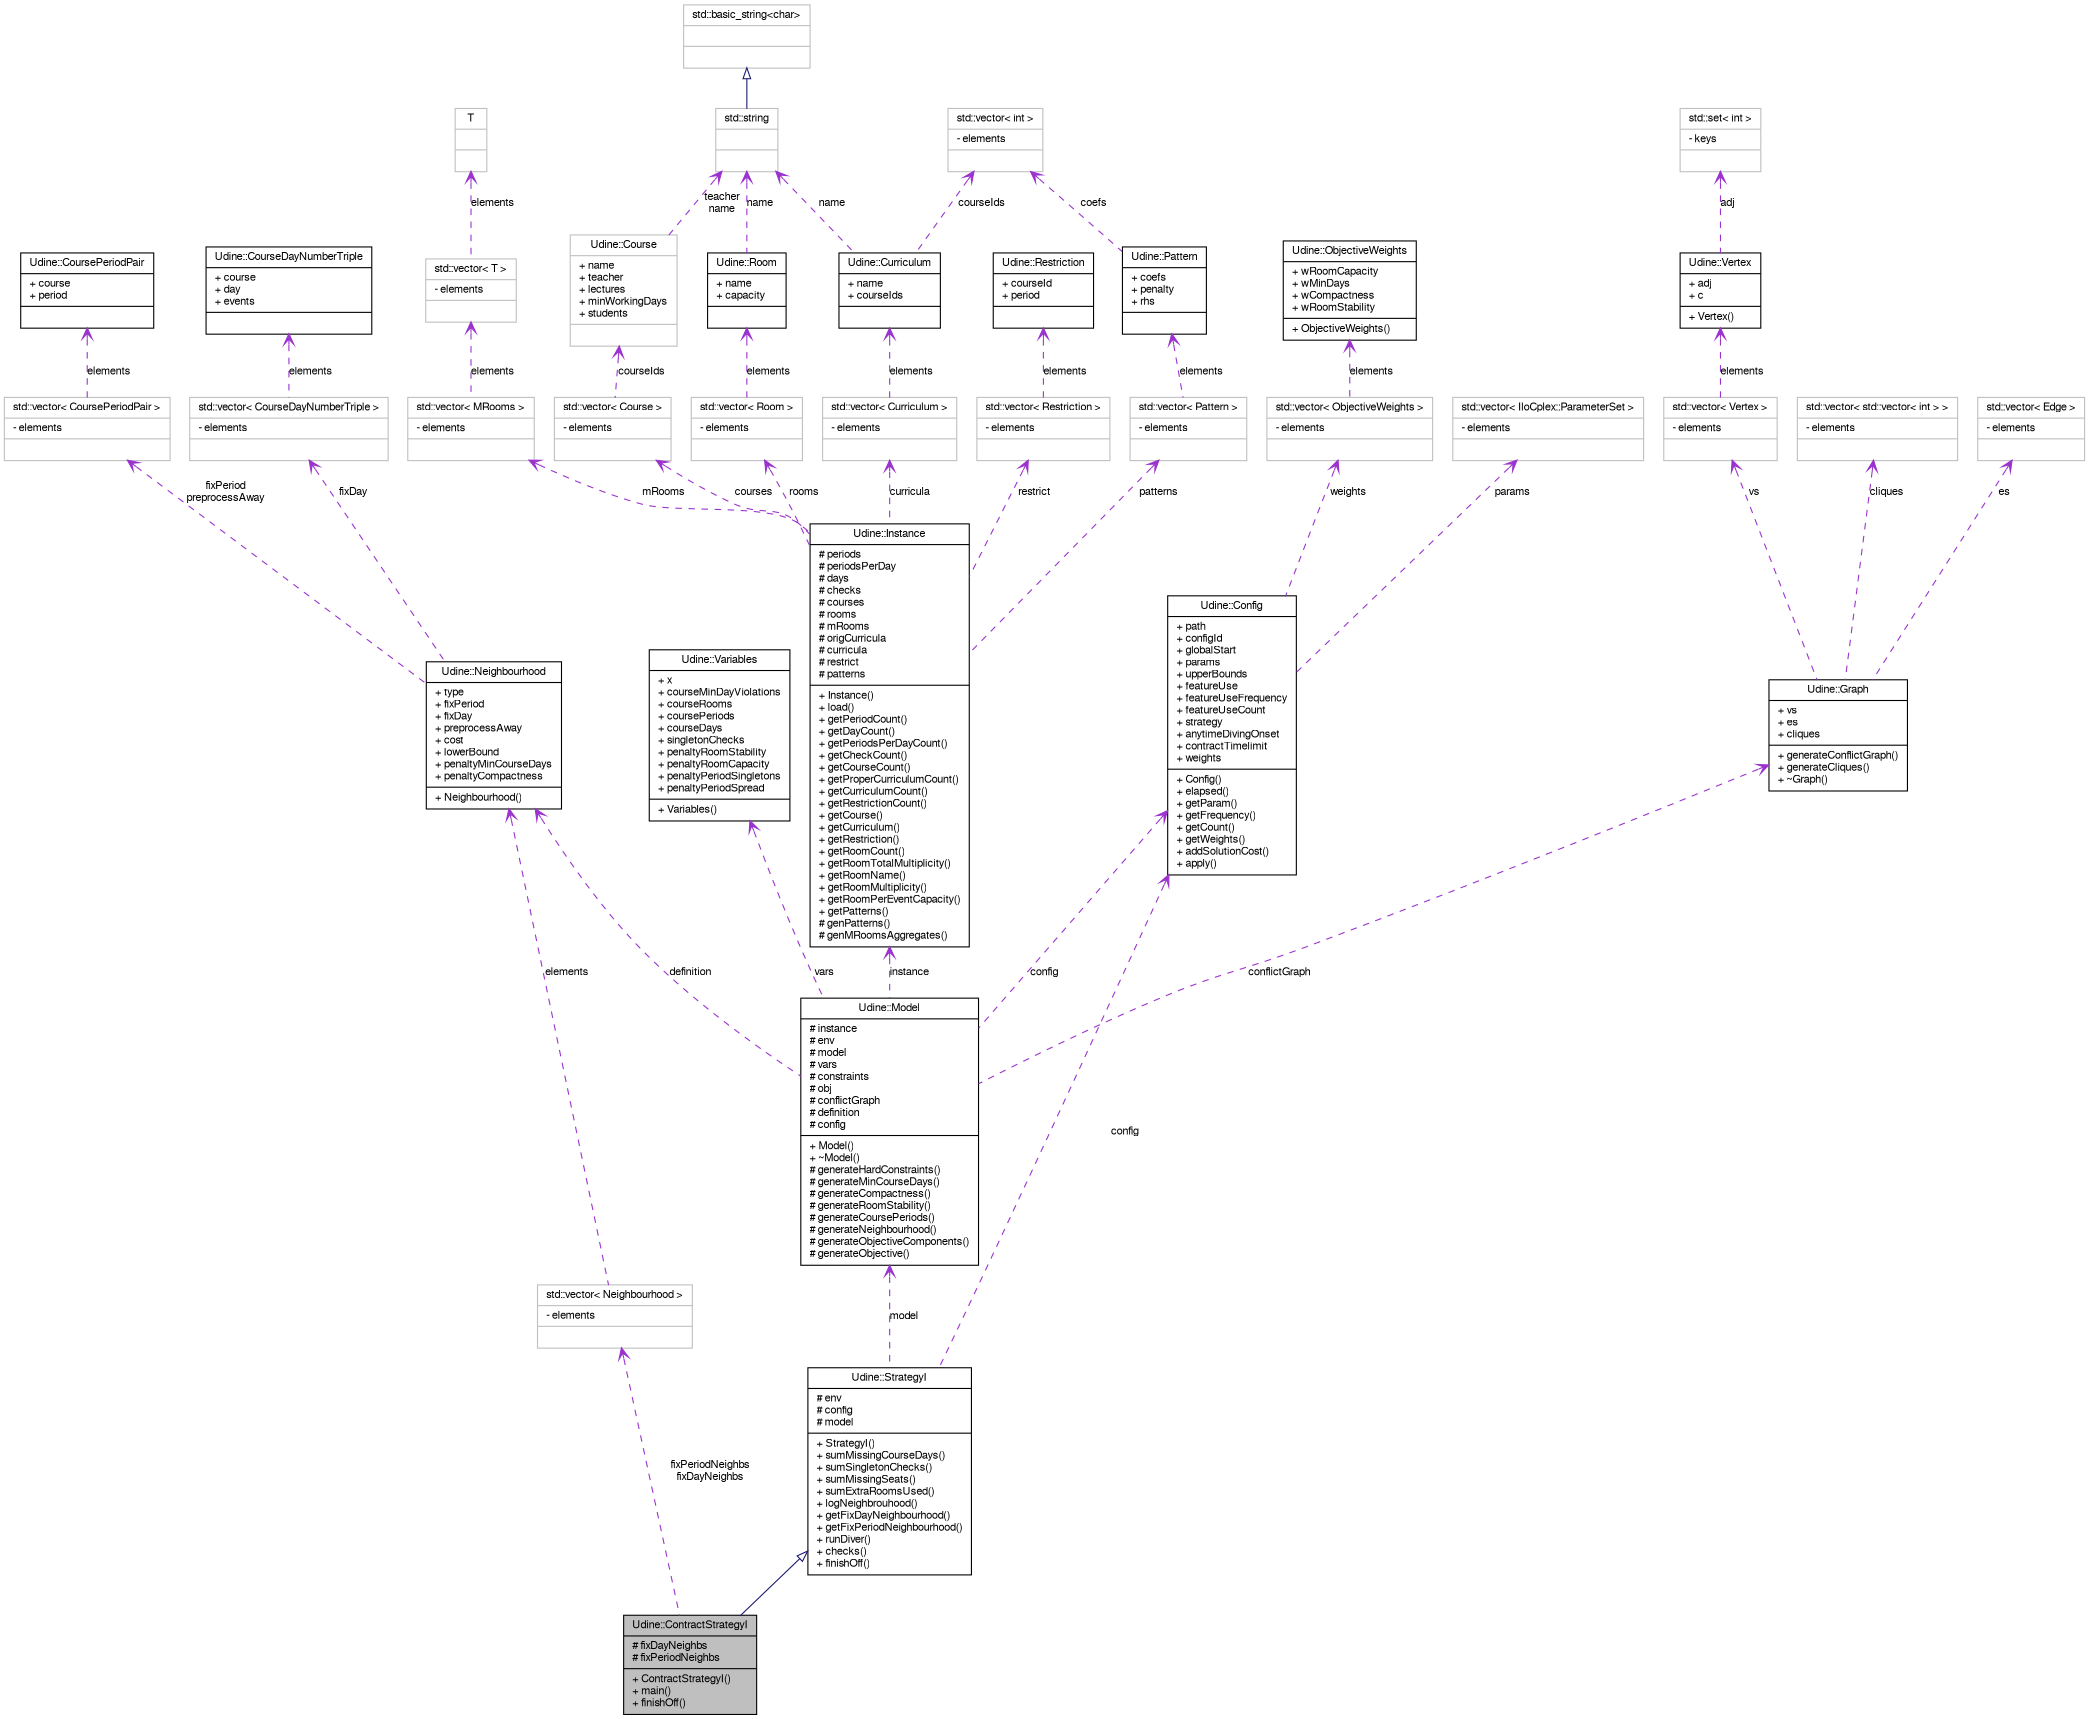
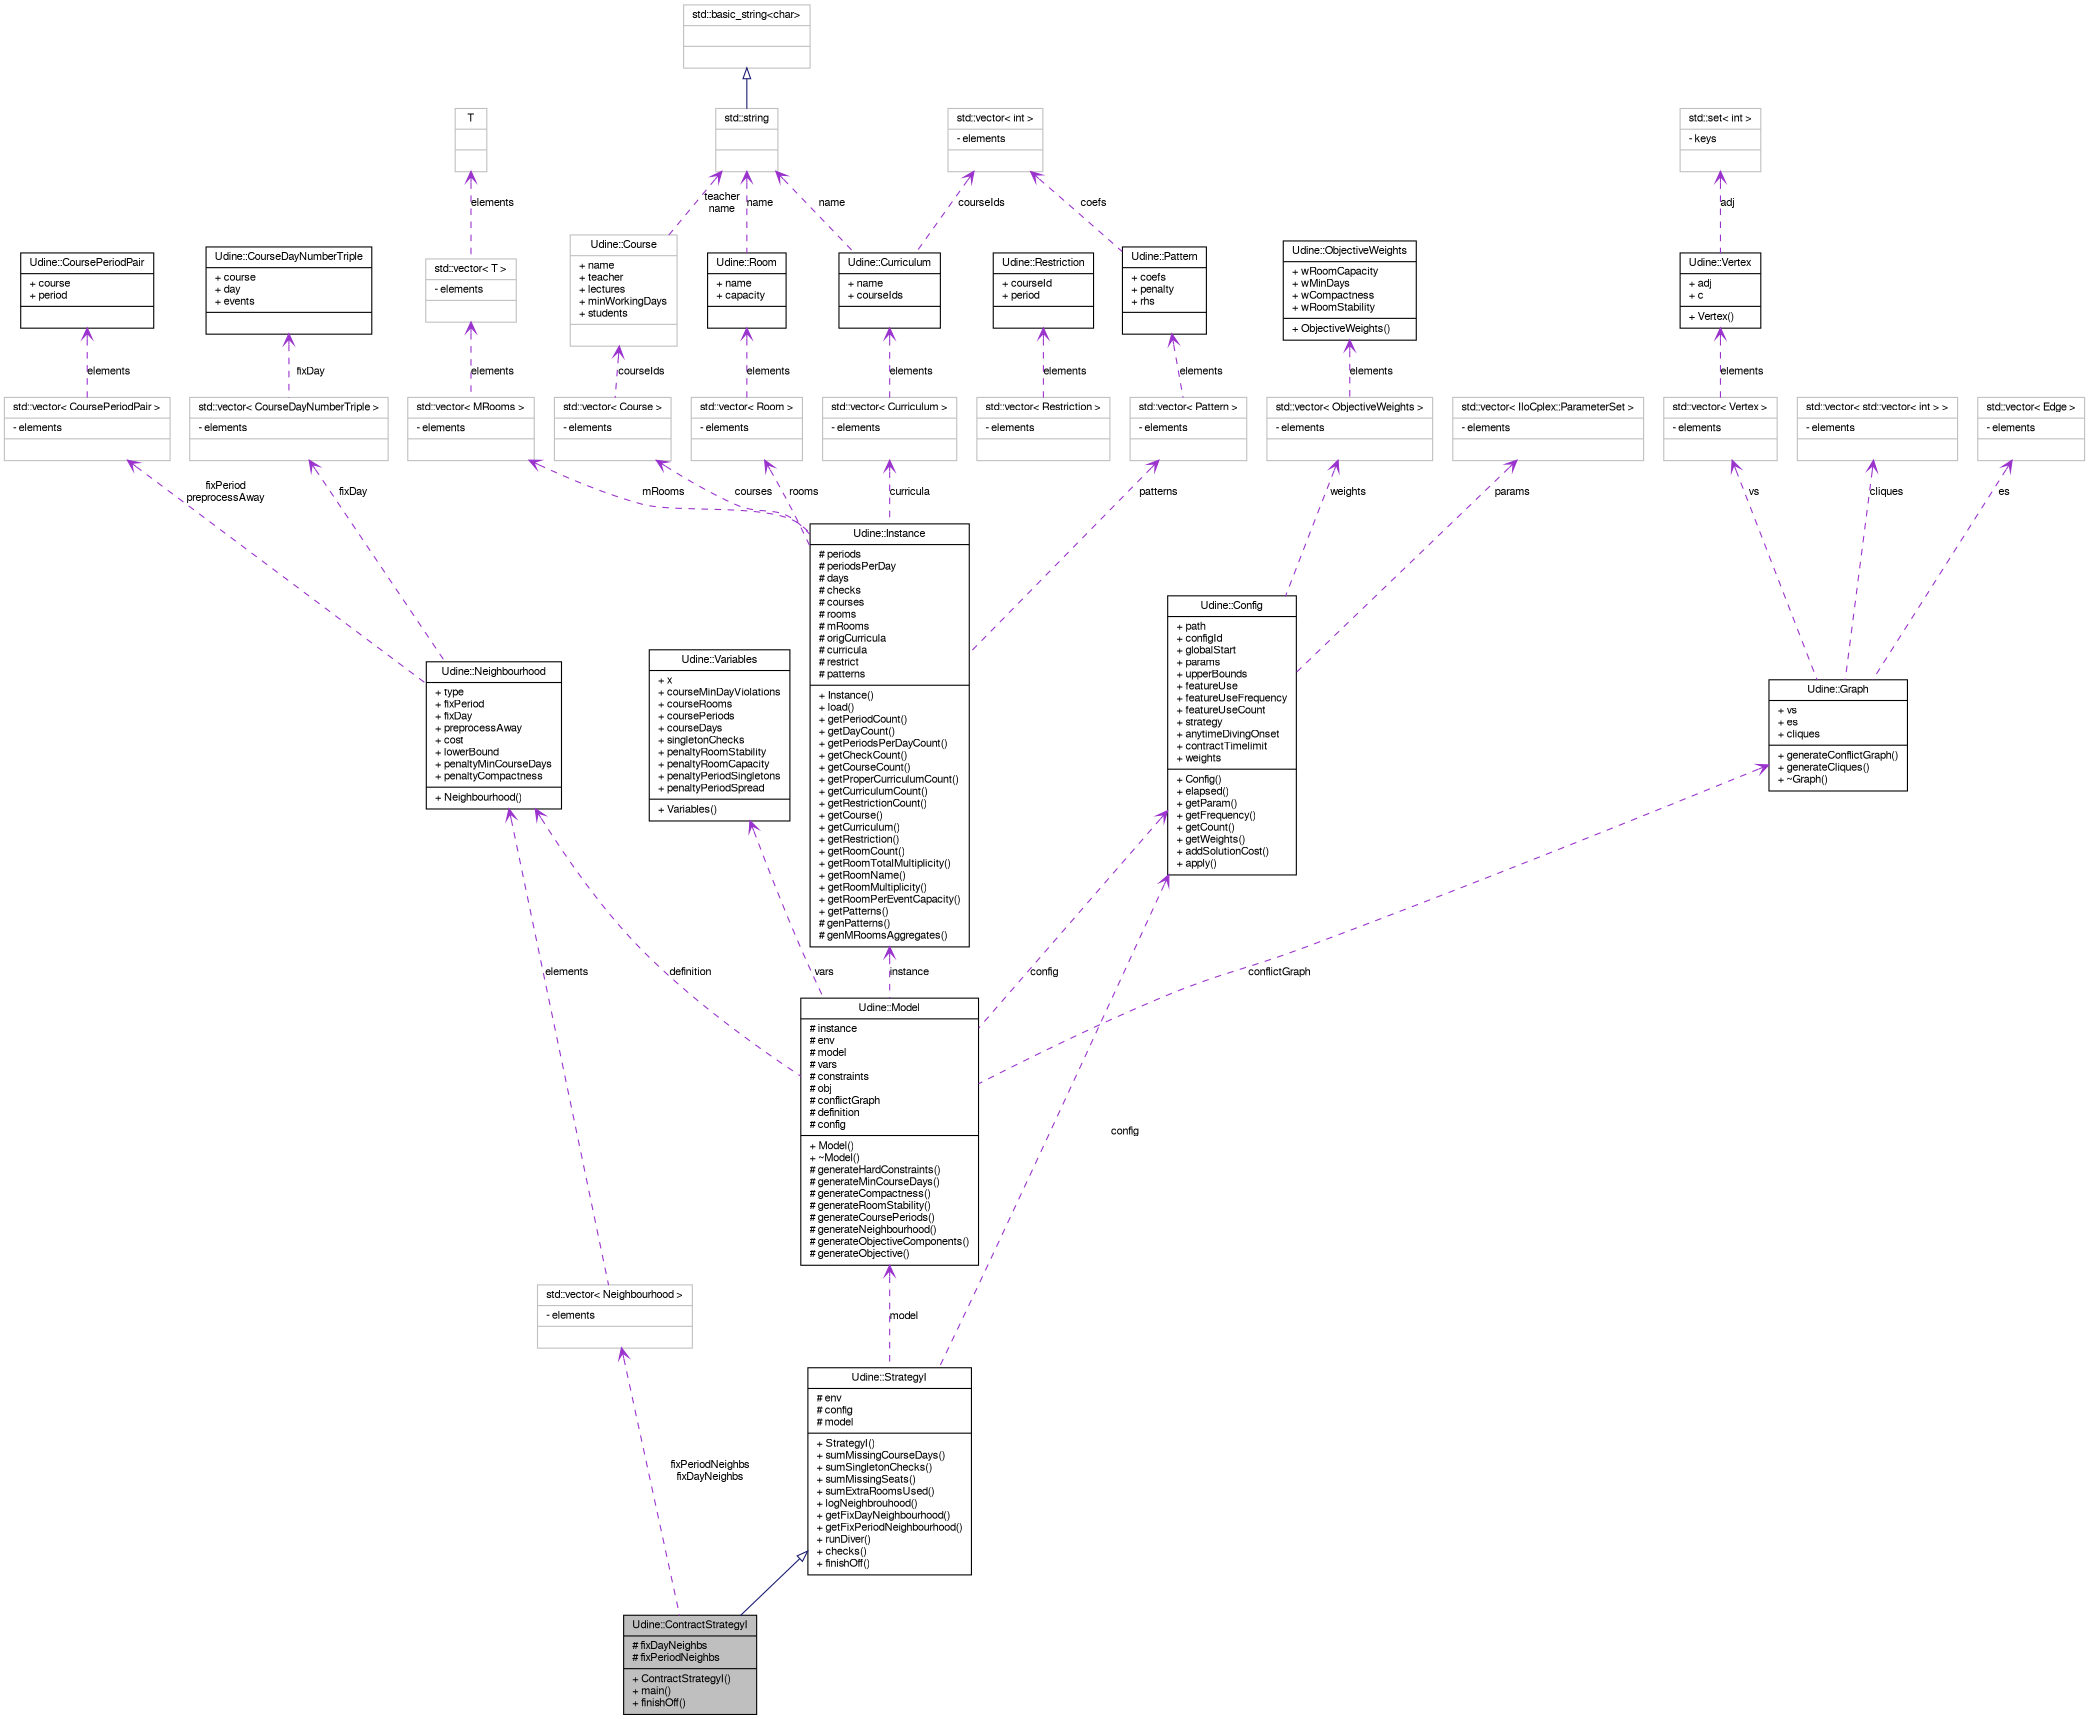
(311, 372) -> (311, 372)
(996, 523) -> none
